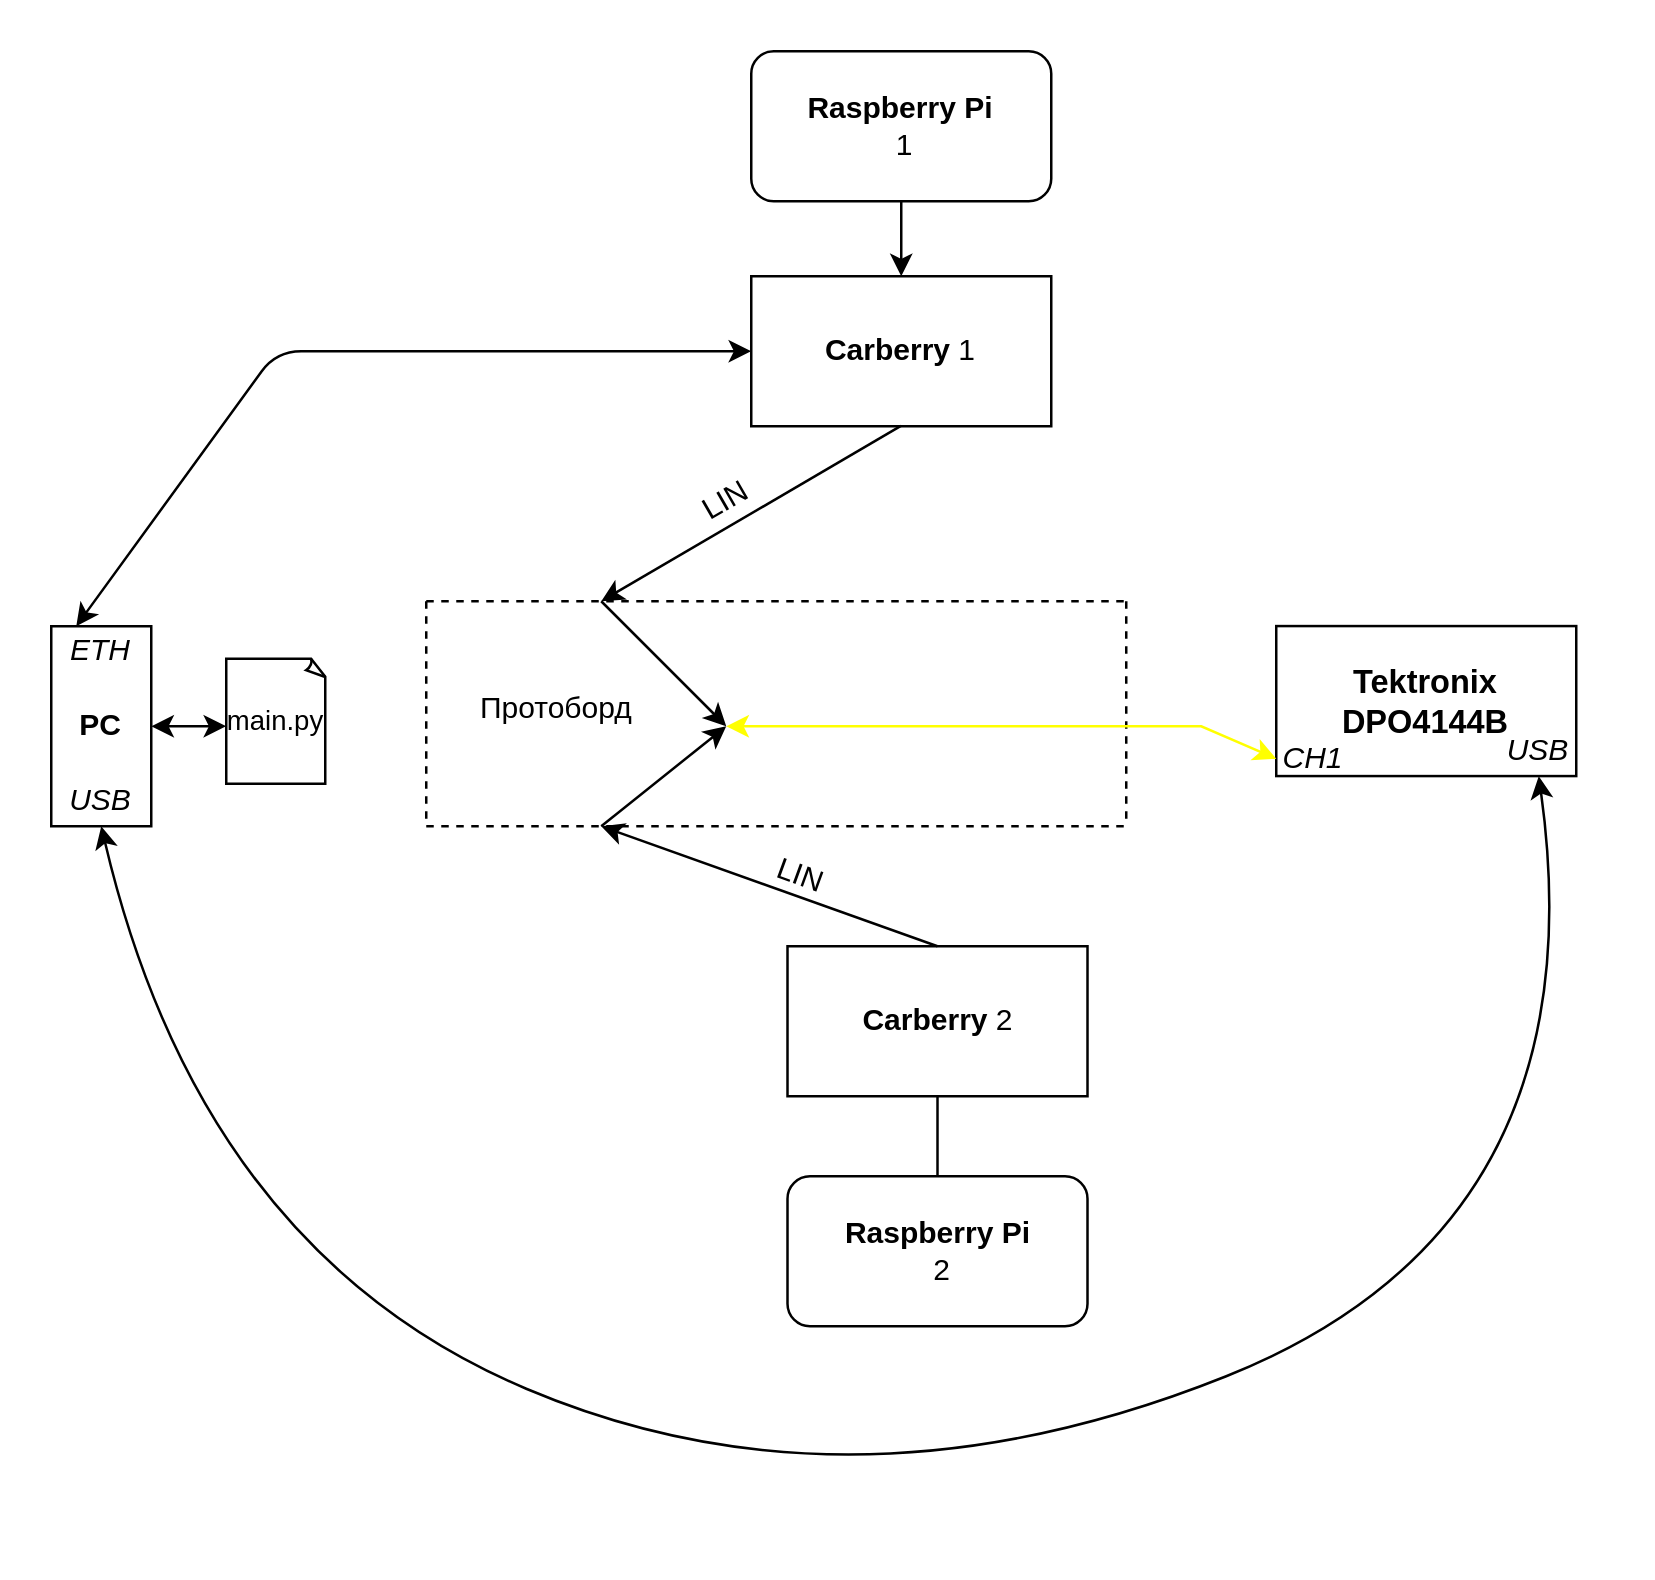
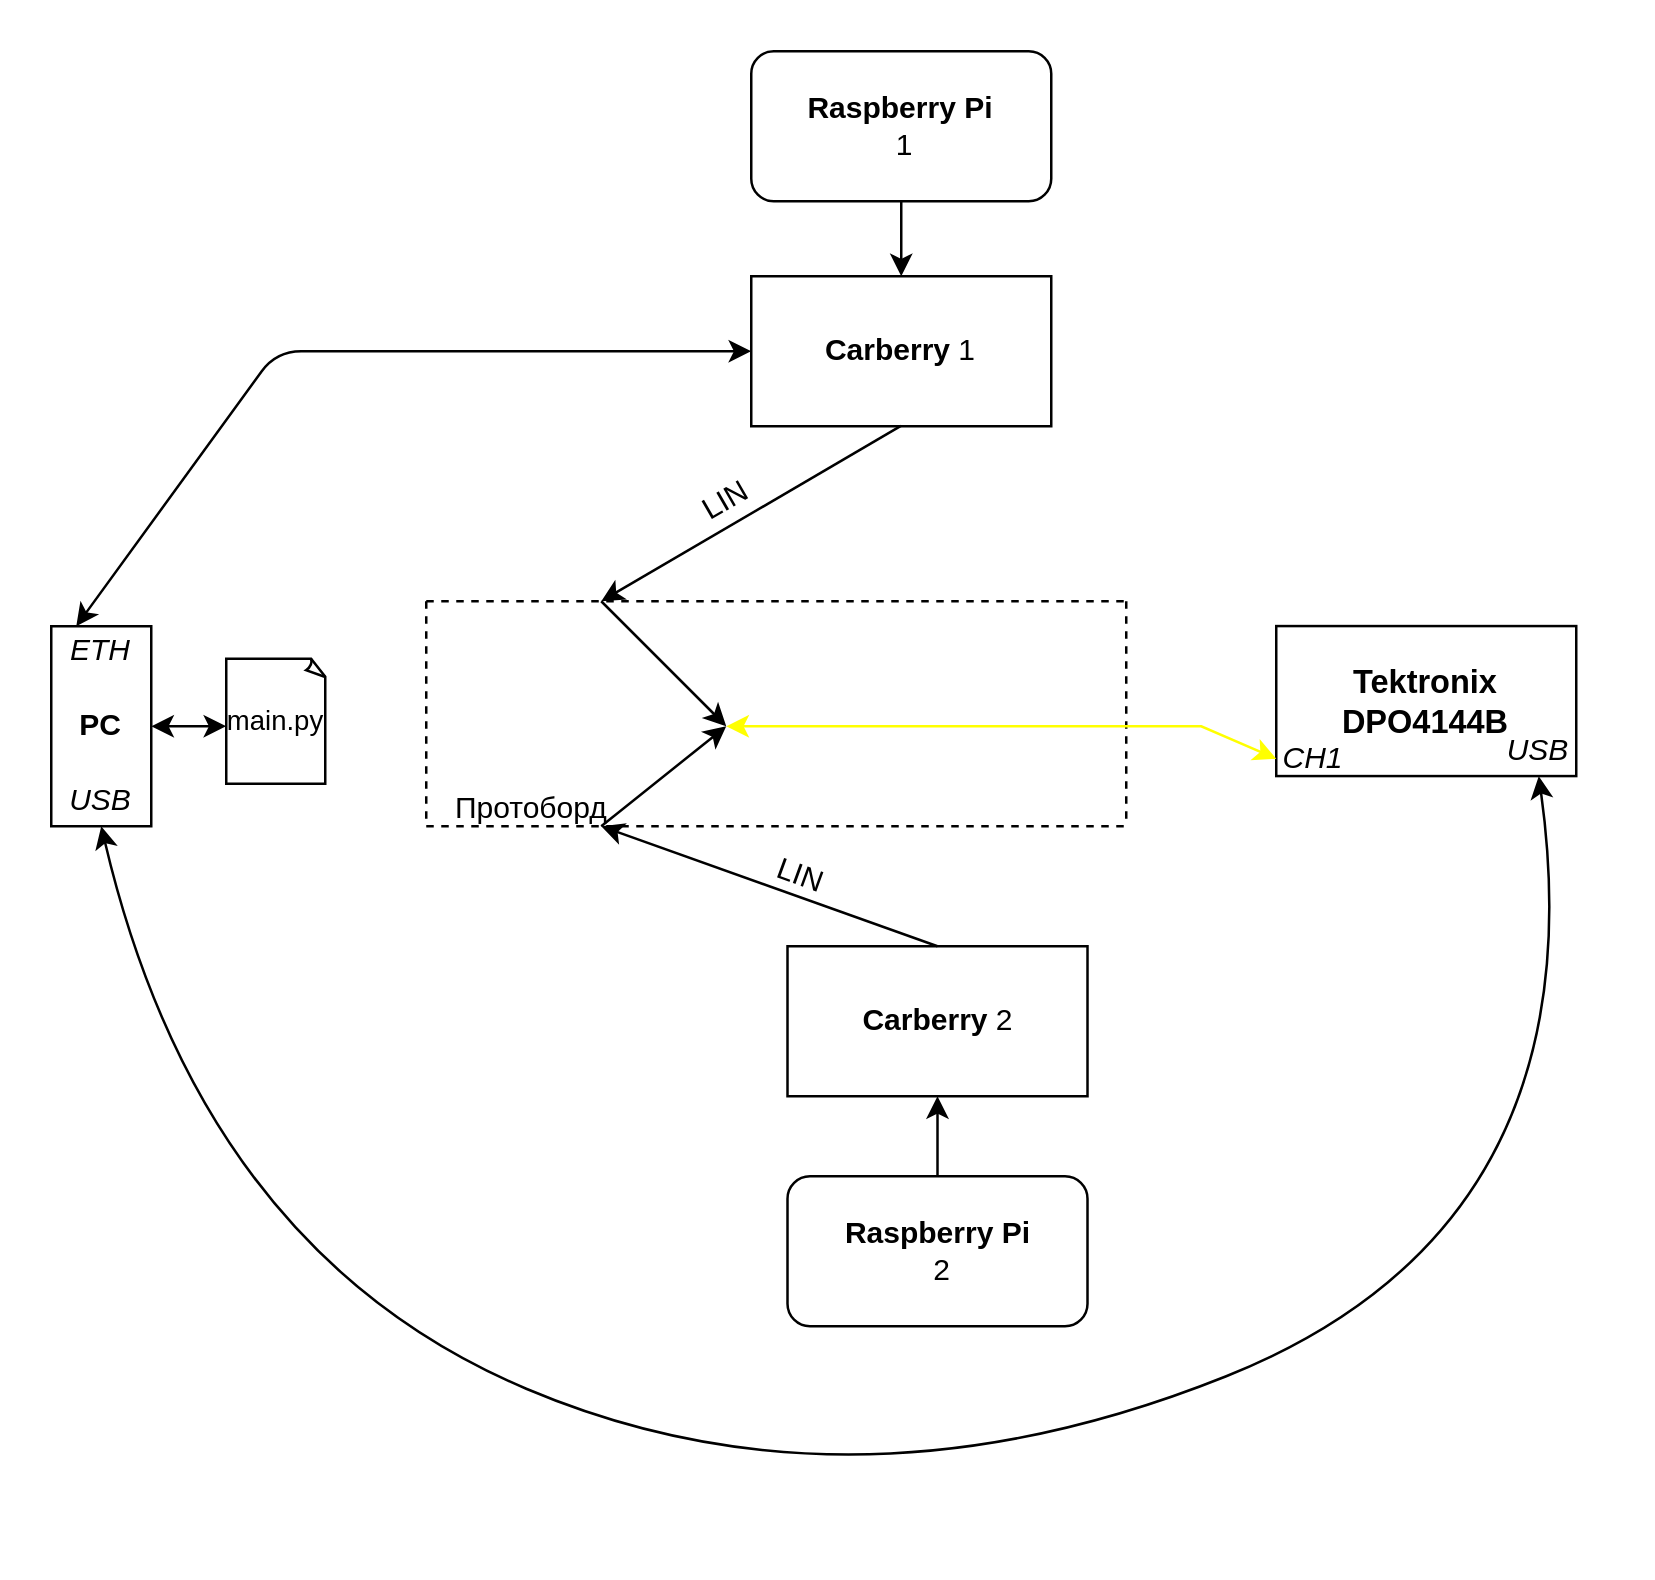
(576, 709) -> (551, 809)
(938, 1107) -> (938, 1114)
